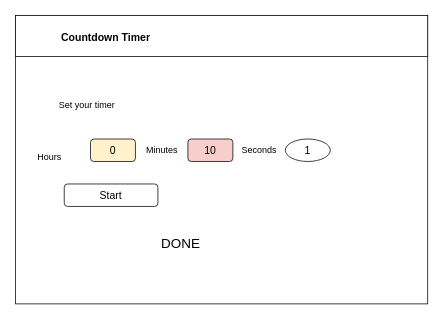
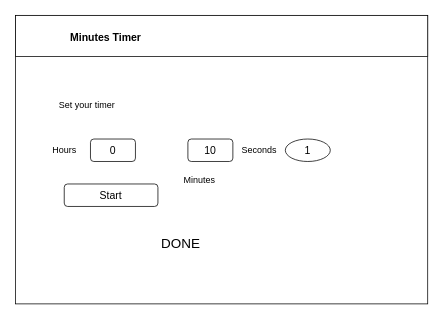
(106, 38) -> (106, 38)
(113, 150) -> (113, 150)
(162, 150) -> (199, 180)
(210, 150) -> (210, 150)
(49, 158) -> (64, 150)
